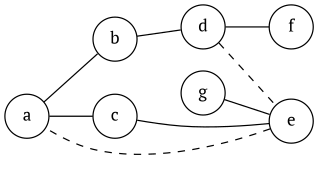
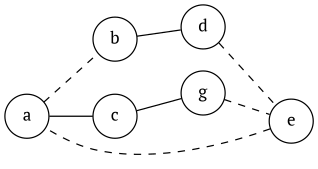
(291, 27) -> none
(71, 78) -> (71, 78)
(247, 107) -> (247, 107)
(203, 127) -> (159, 105)
